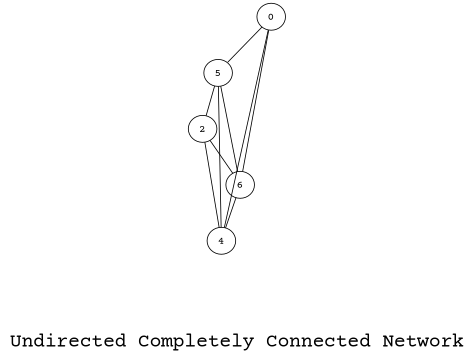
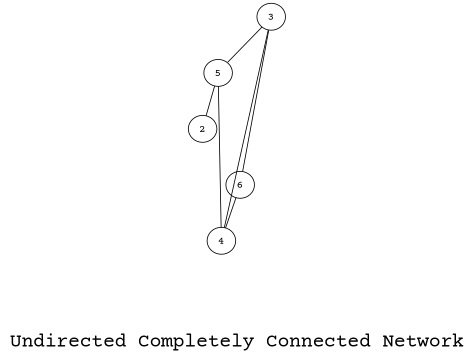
(271, 17) -> (271, 17)
(229, 129) -> none
(225, 162) -> none
(212, 185) -> none
